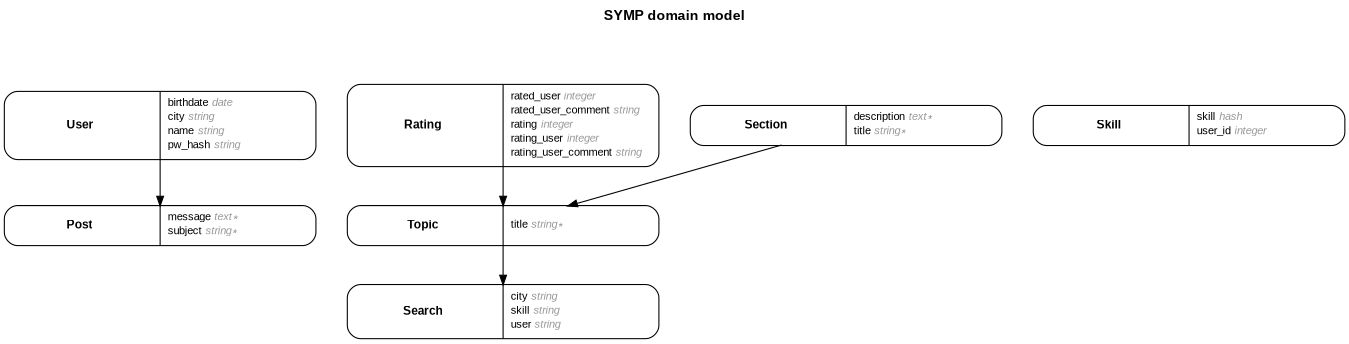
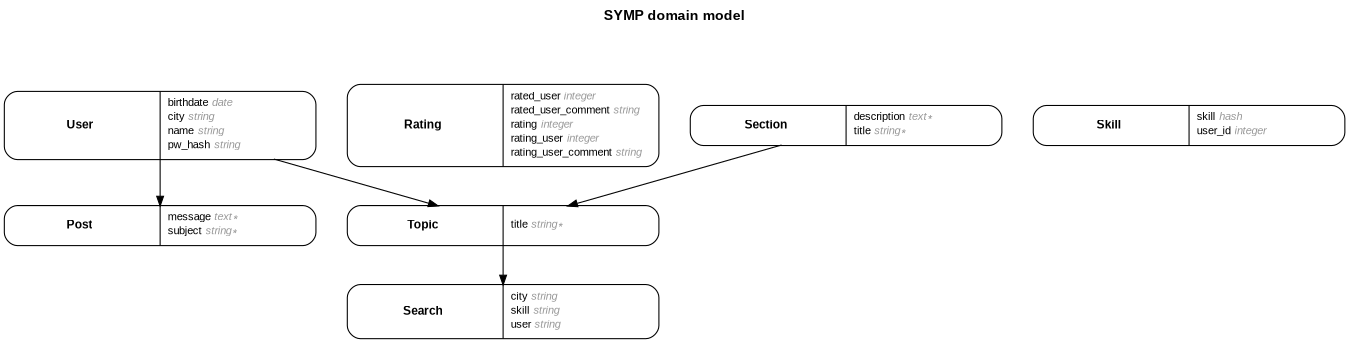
(503, 181) -> (351, 181)
